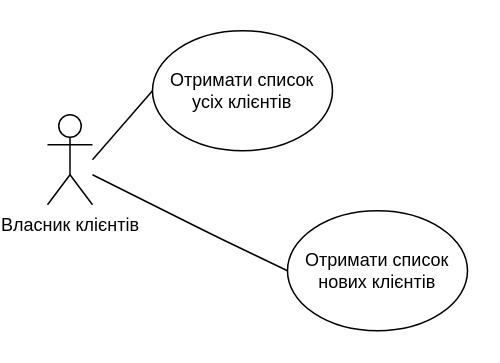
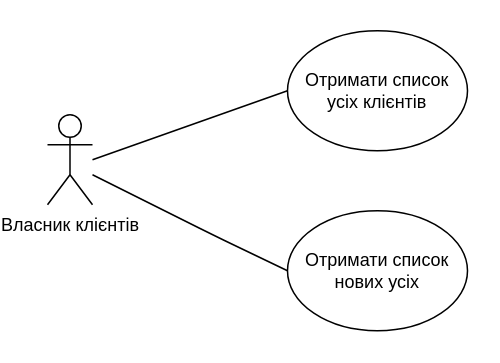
(242, 91) -> (377, 91)
(377, 271) -> (377, 271)
